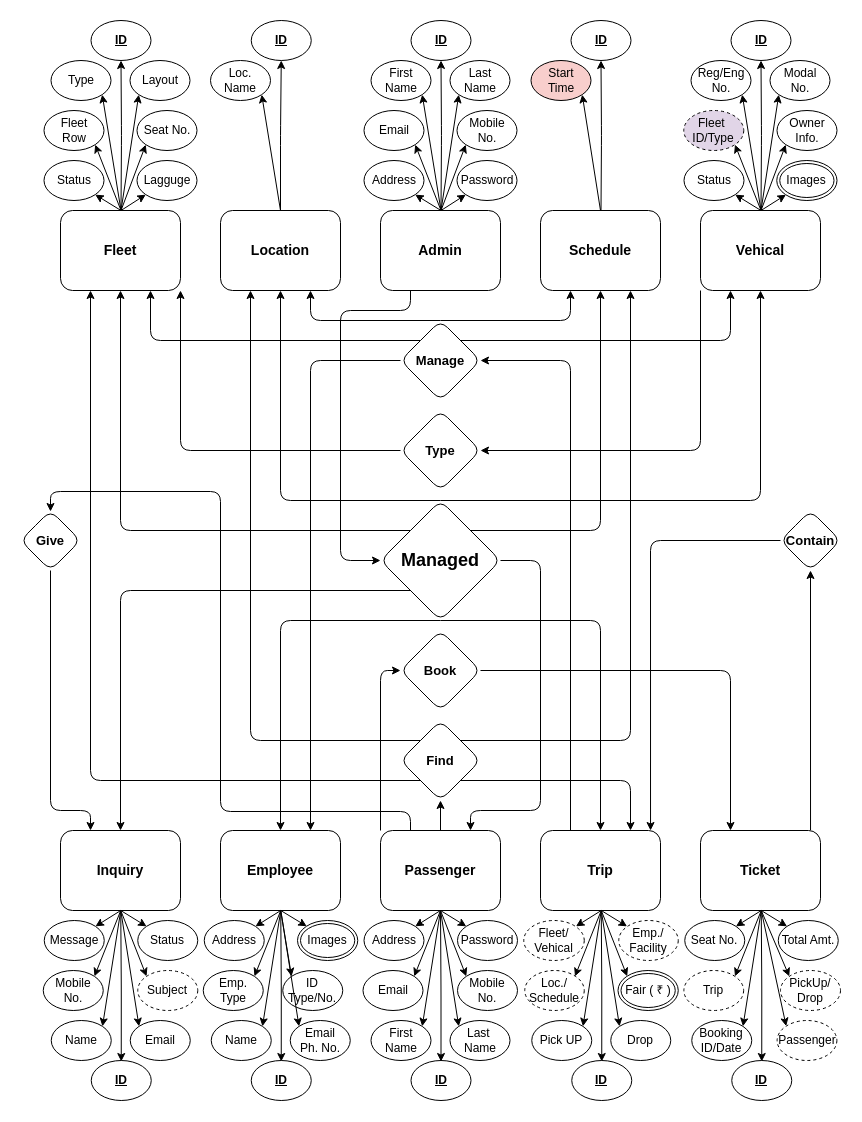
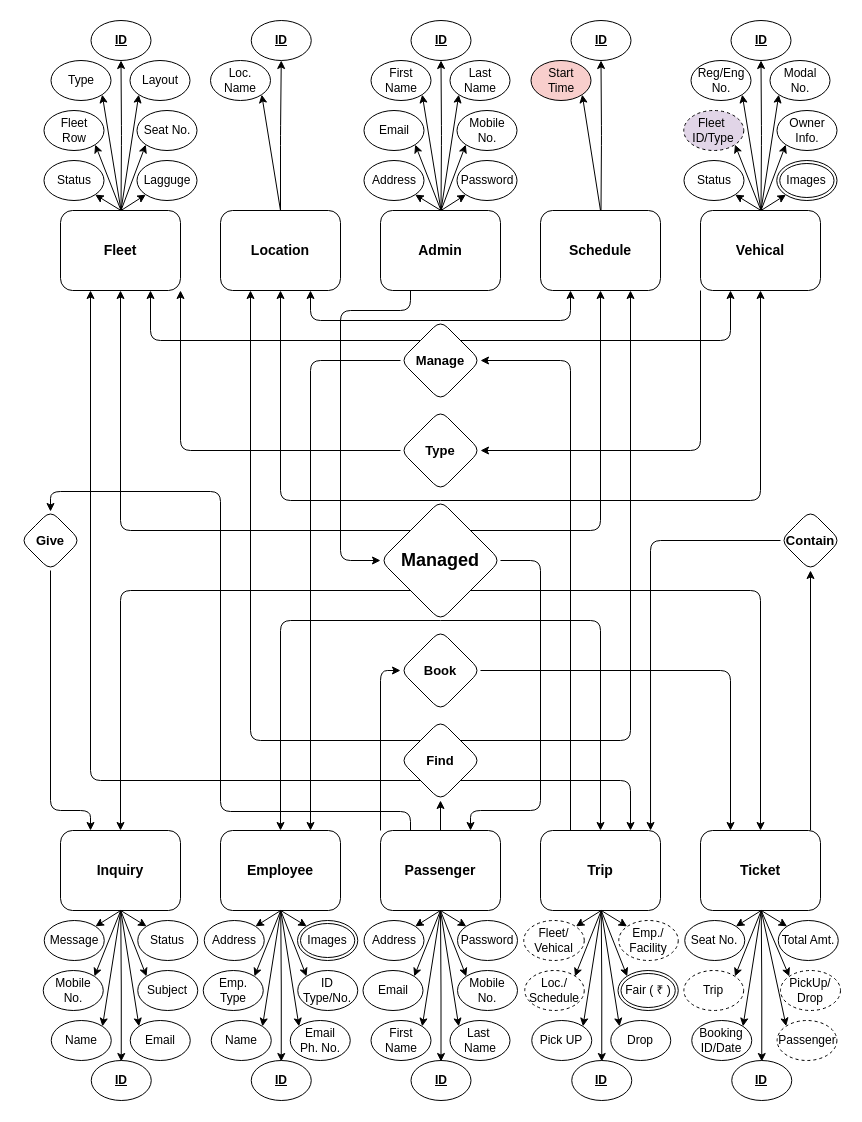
none -> (727, 591)
(168, 991) -> (168, 991)
(313, 991) -> (328, 991)
